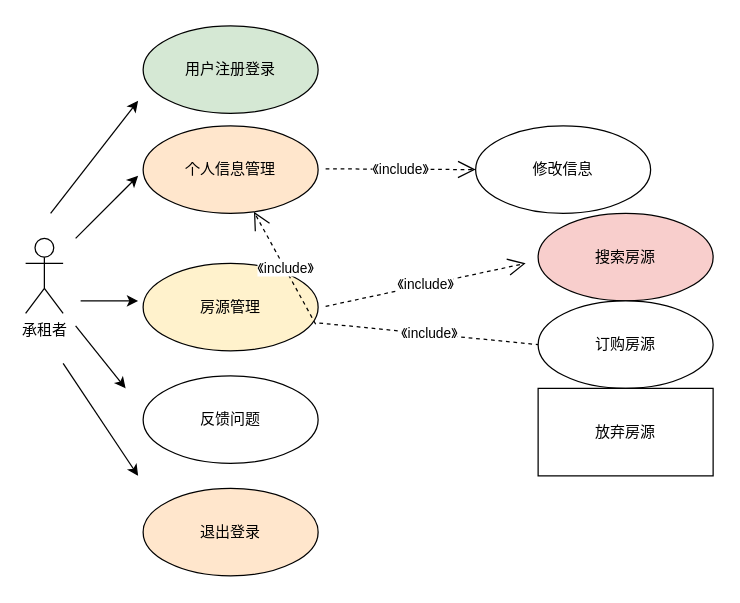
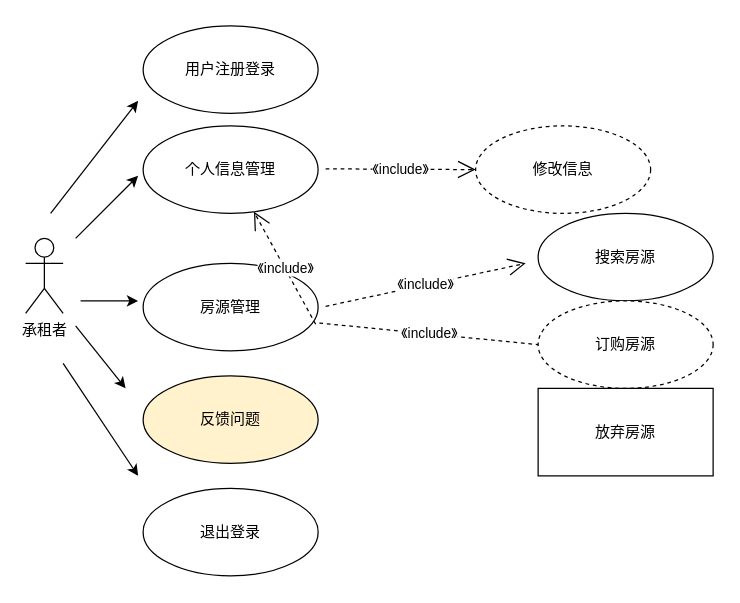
(231, 69) -> (231, 69)
(231, 169) -> (231, 169)
(563, 169) -> (563, 169)
(626, 257) -> (626, 257)
(231, 307) -> (231, 307)
(626, 344) -> (626, 344)
(231, 419) -> (231, 419)
(231, 532) -> (231, 532)
